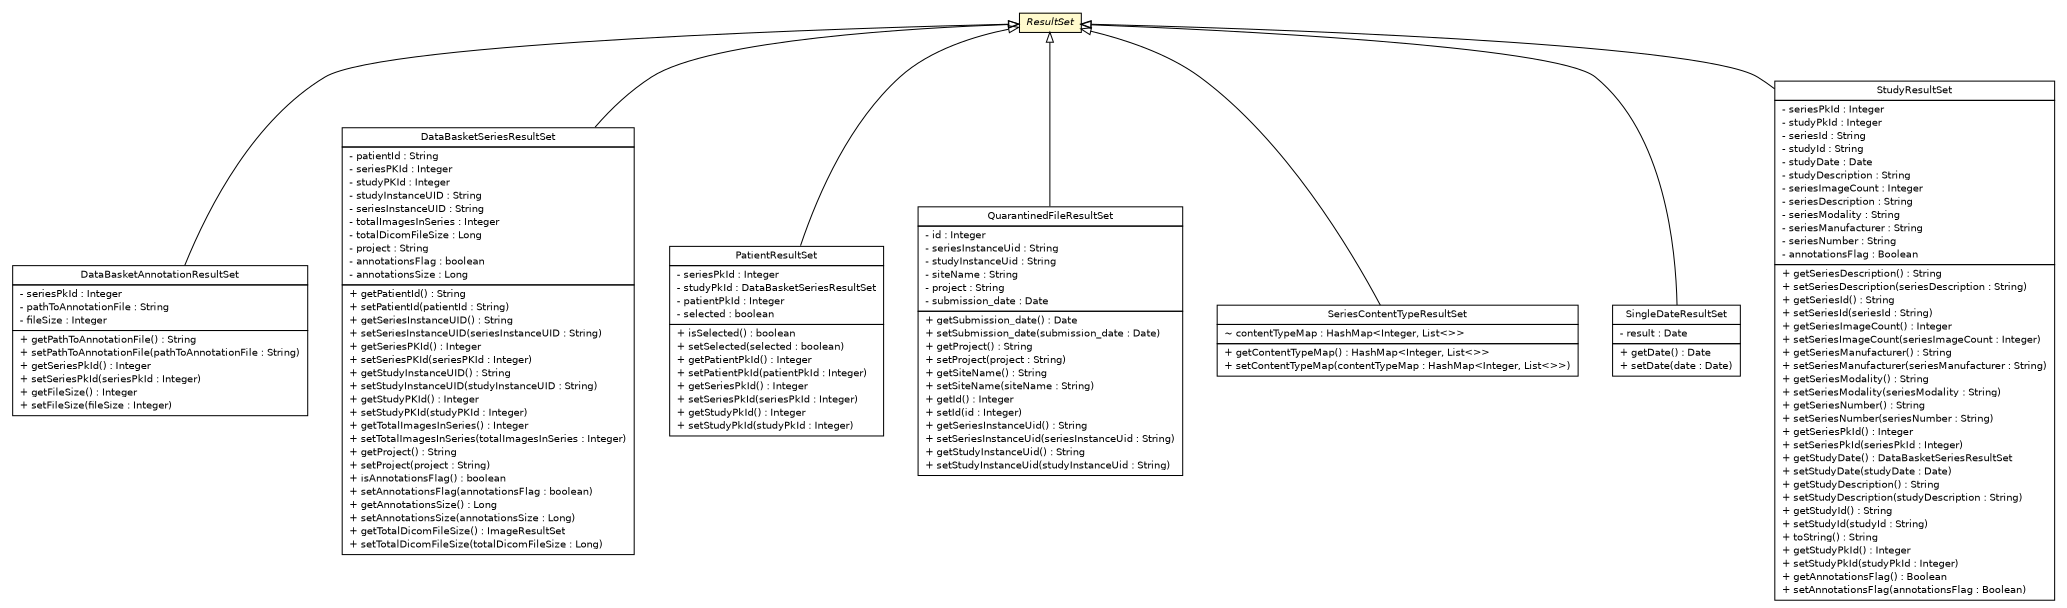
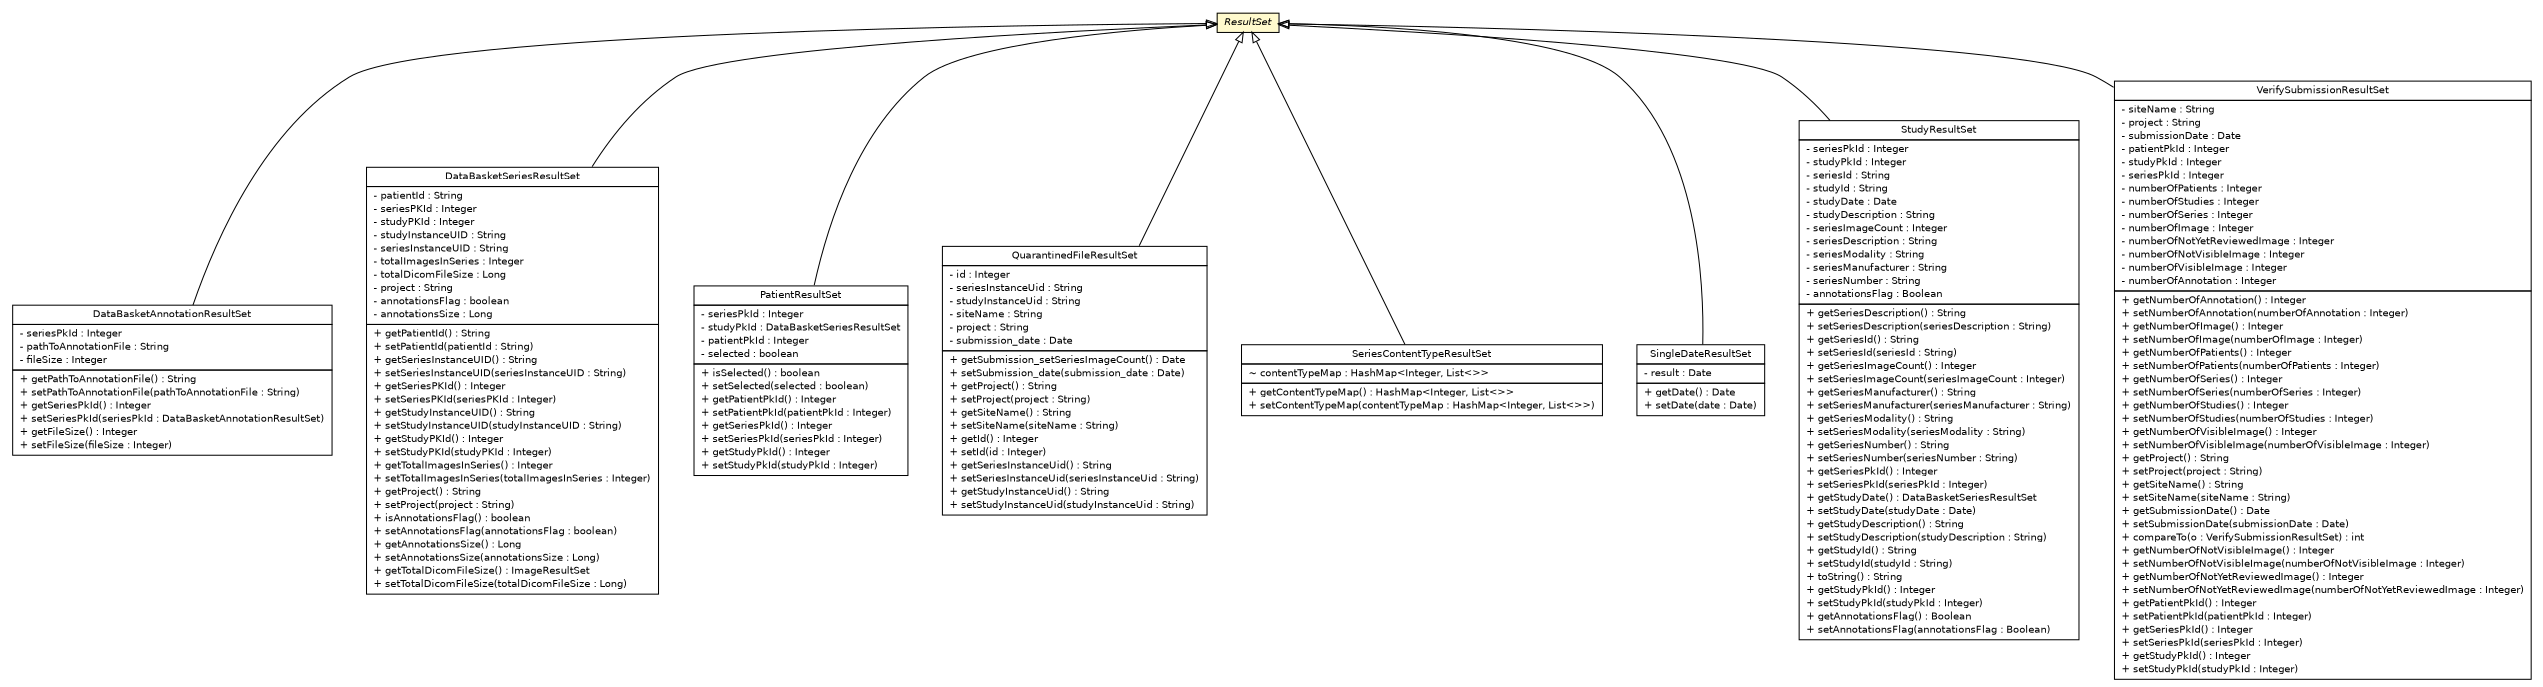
(1002, 320) -> (1068, 360)
(111, 379) -> (172, 419)
none -> (2322, 380)
